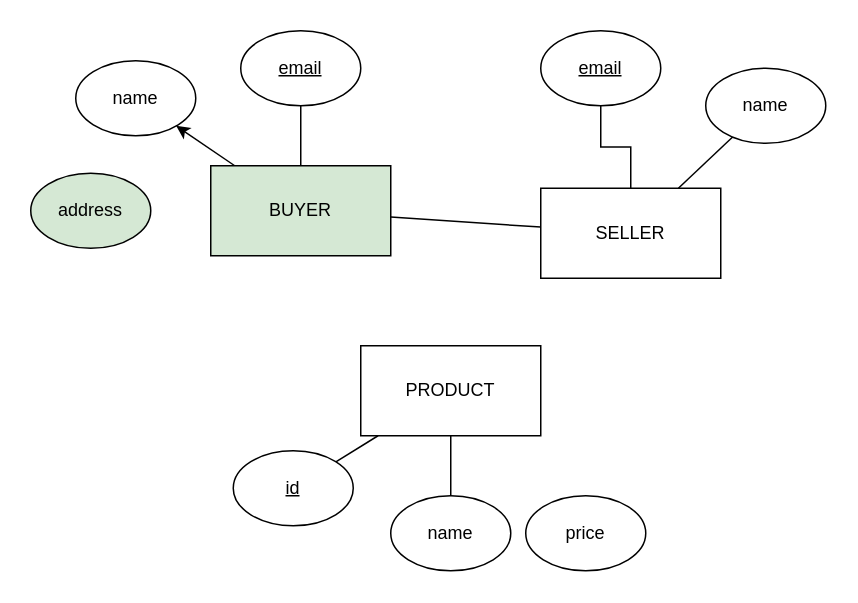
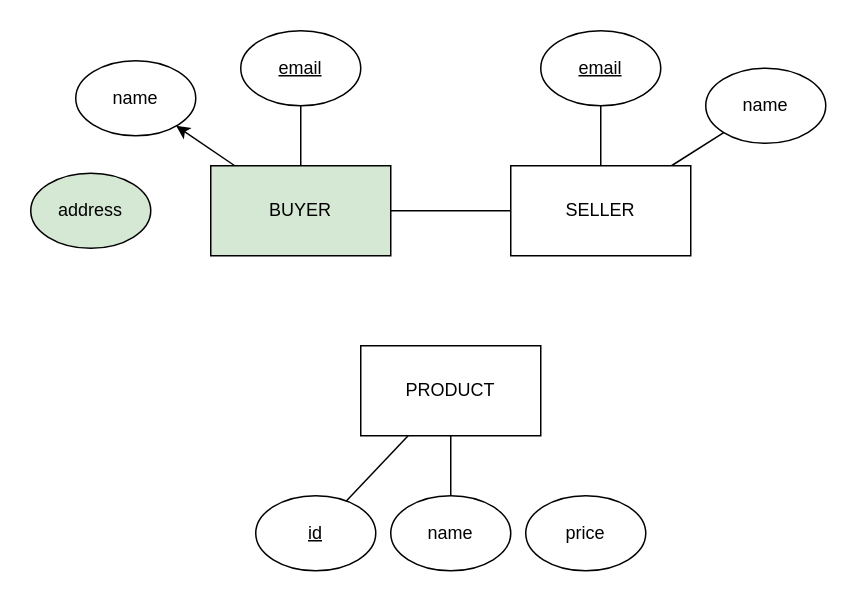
(631, 233) -> (601, 211)
(293, 488) -> (316, 533)
